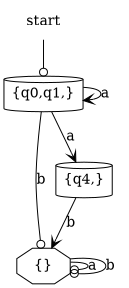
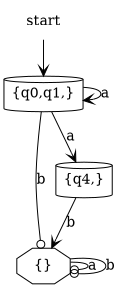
(44, 54) -> (44, 54)
